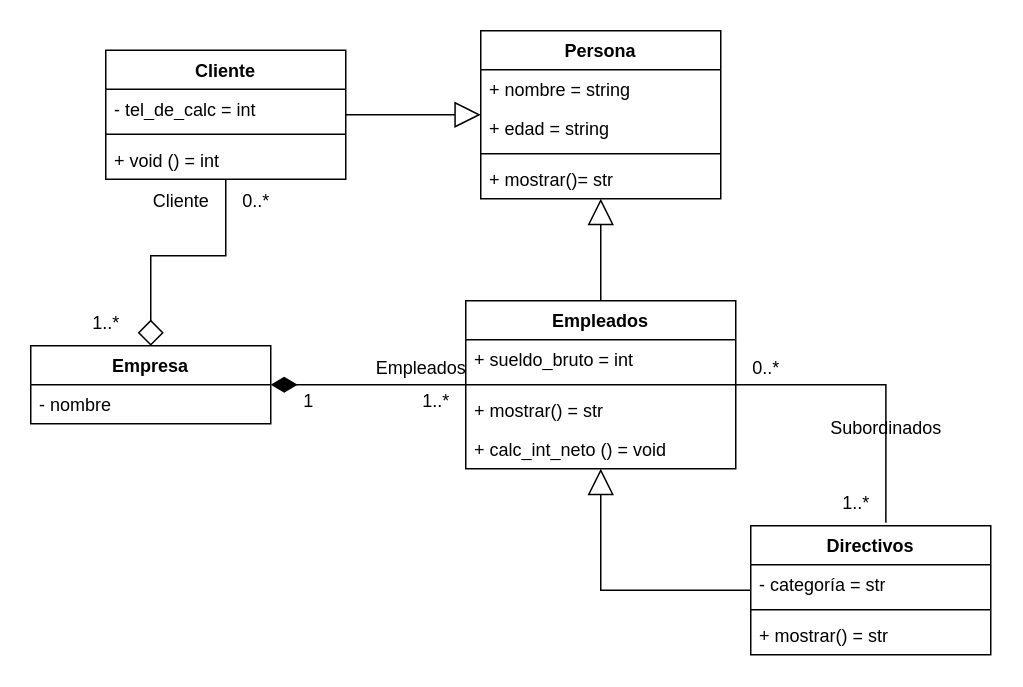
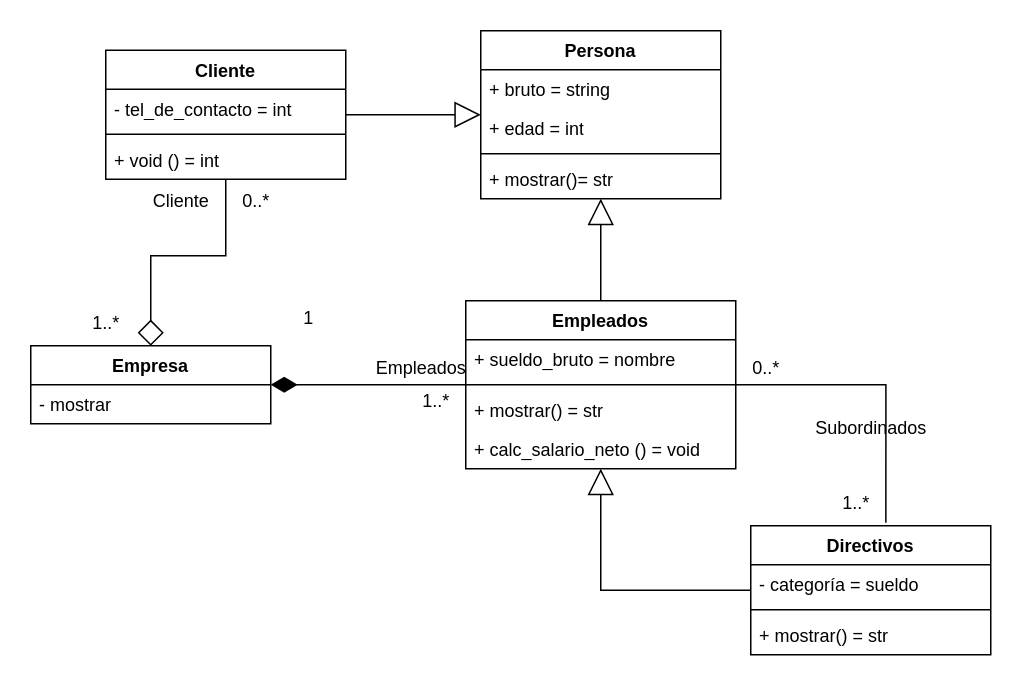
(566, 91) -> (561, 91)
(196, 111) -> (219, 111)
(556, 130) -> (541, 130)
(564, 361) -> (581, 361)
(308, 401) -> (308, 319)
(78, 406) -> (83, 406)
(886, 428) -> (871, 428)
(584, 451) -> (602, 451)
(838, 586) -> (851, 586)
